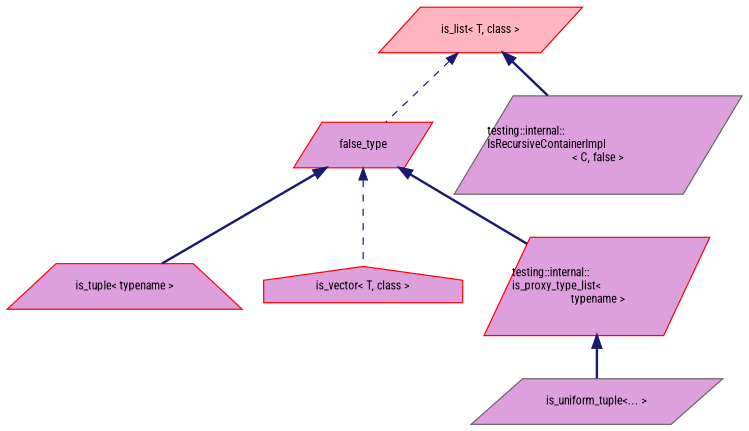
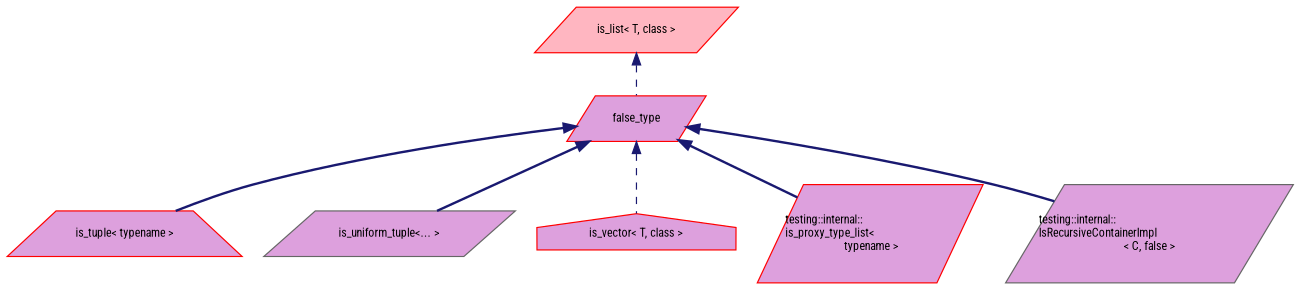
(530, 78) -> (878, 160)
(597, 363) -> (507, 179)
